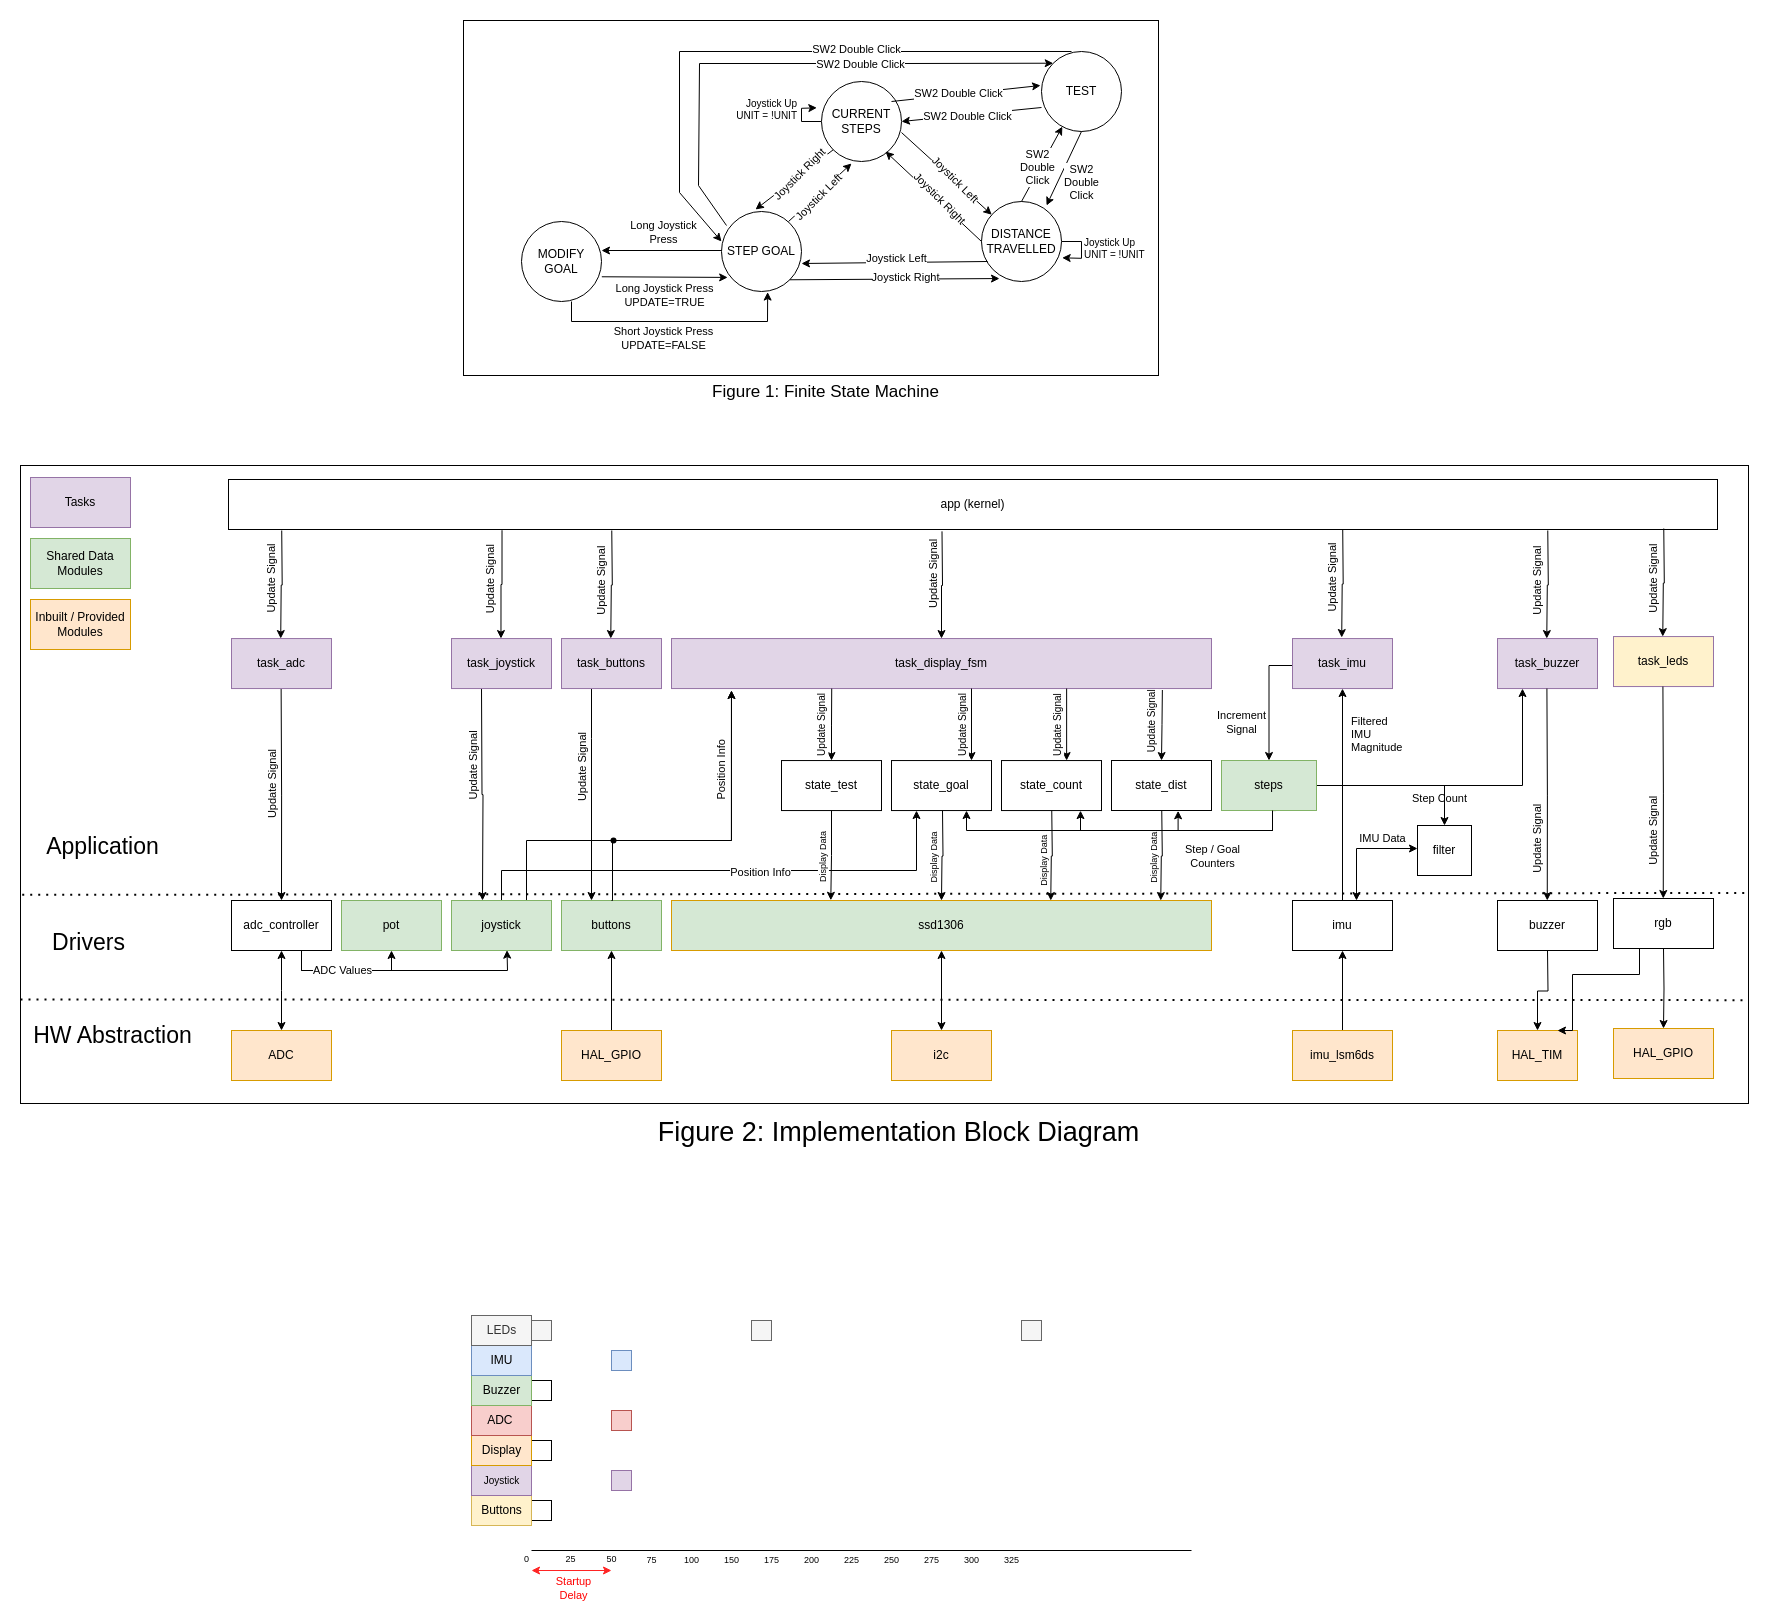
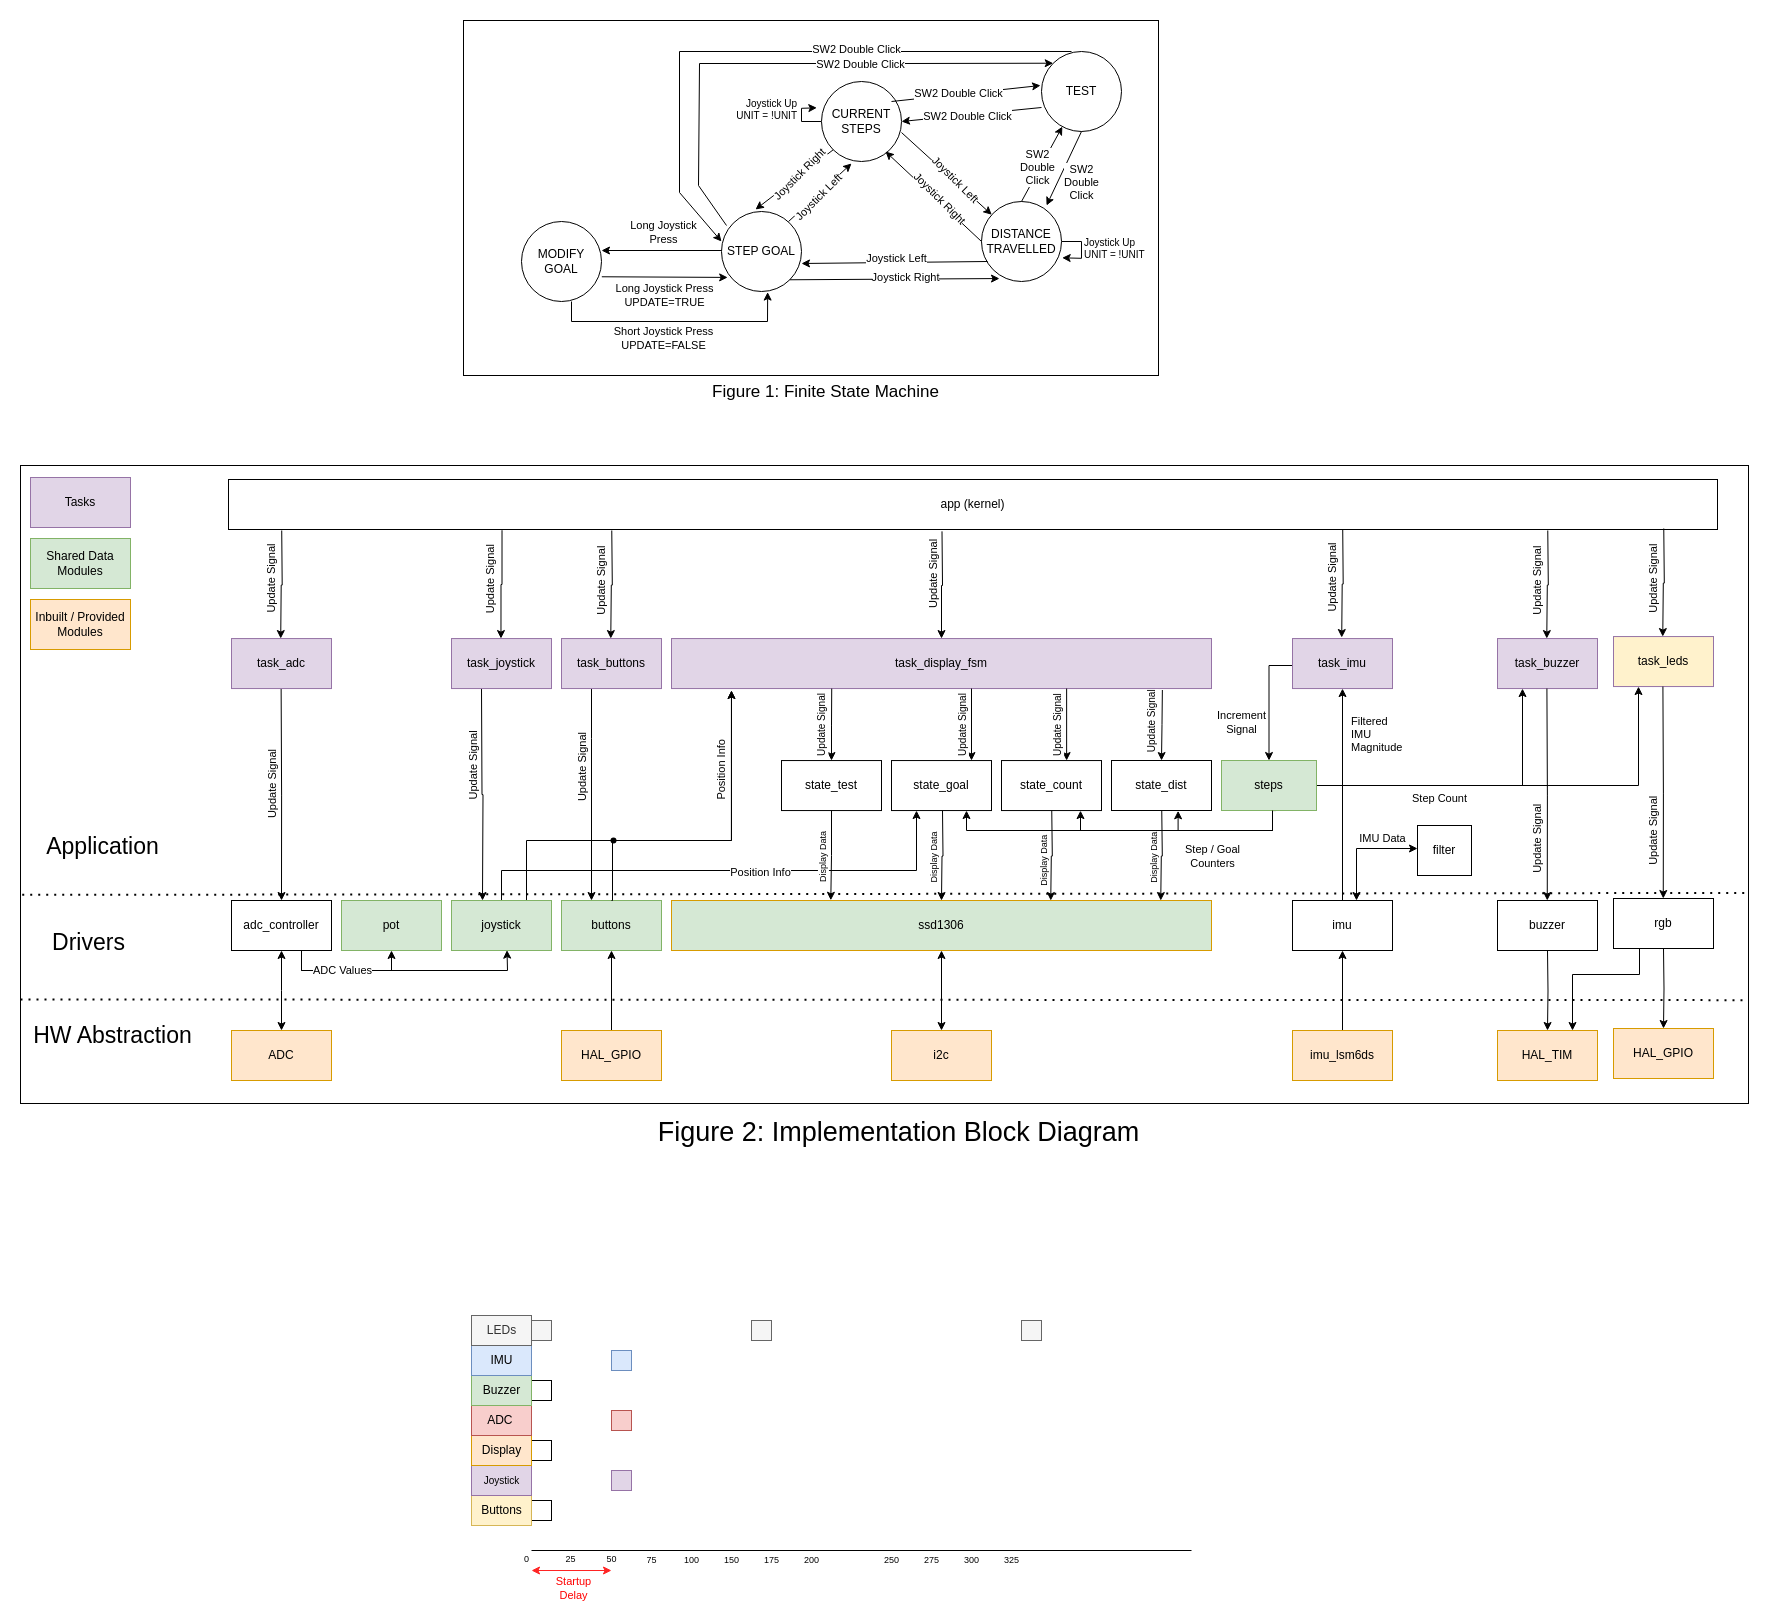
(1445, 803) -> (1627, 786)
(1538, 1056) -> (1548, 1056)
(852, 1561) -> none
